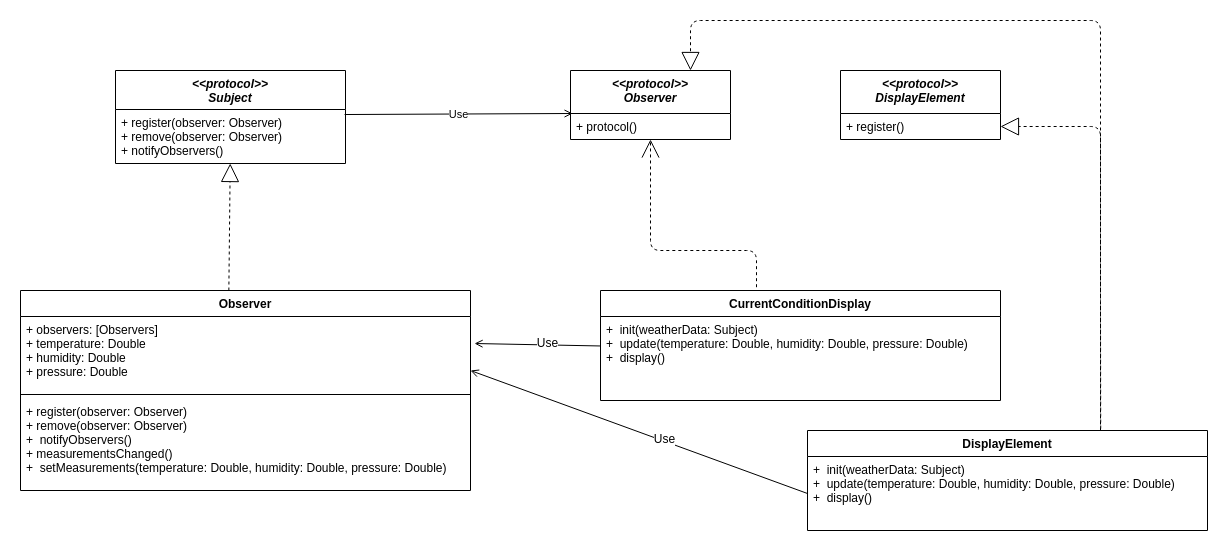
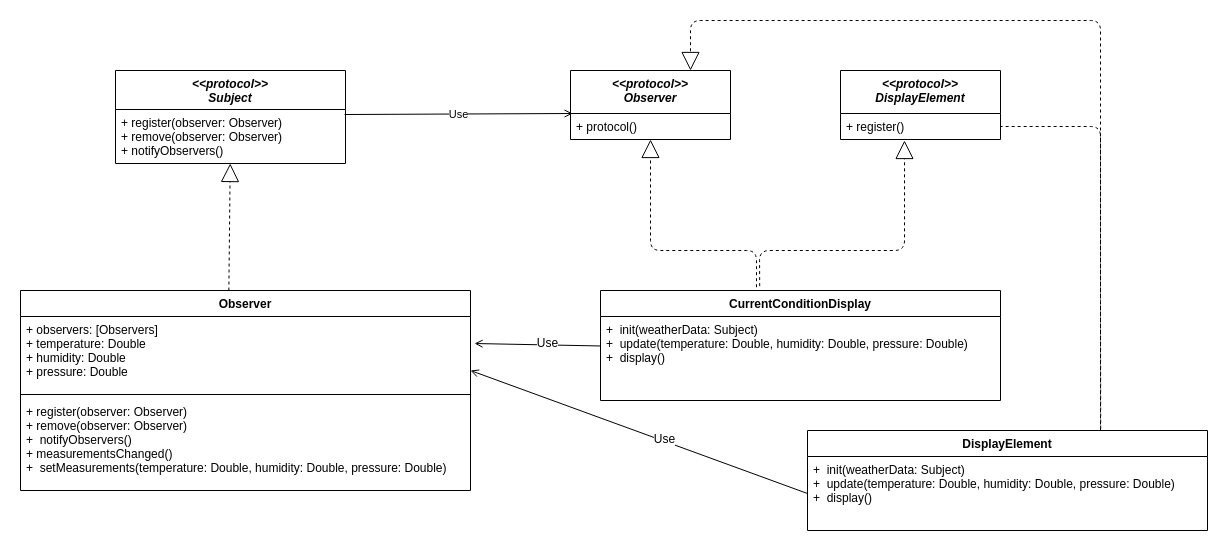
(1020, 127) -> (1012, 127)
(651, 151) -> (651, 159)
none -> (860, 251)
